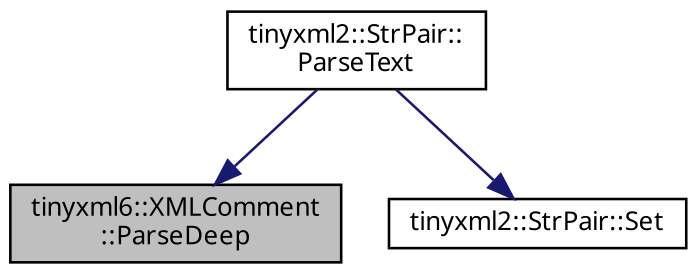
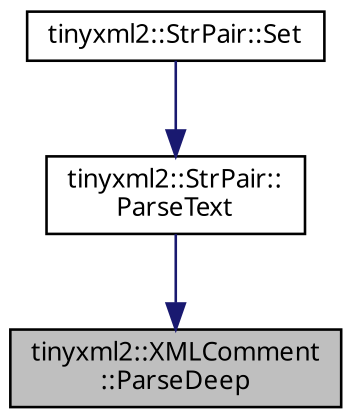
(445, 135) -> (176, 95)
(176, 224) -> (176, 368)
